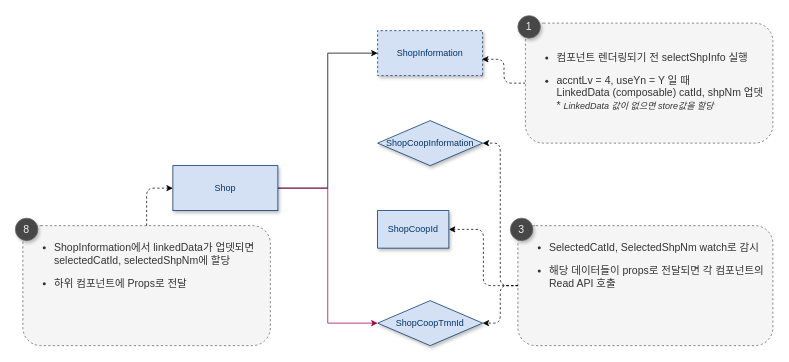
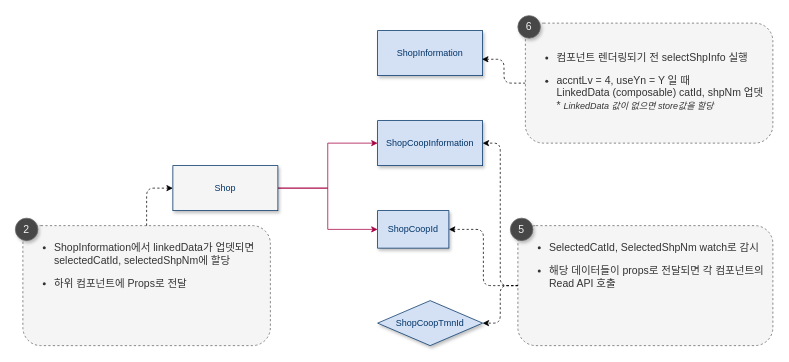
(529, 27) -> (529, 27)
(430, 53) -> (430, 53)
(328, 96) -> none
(430, 143) -> (430, 143)
(225, 188) -> (225, 188)
(27, 229) -> (27, 229)
none -> (351, 229)
(522, 229) -> (522, 229)
(328, 277) -> (371, 143)
